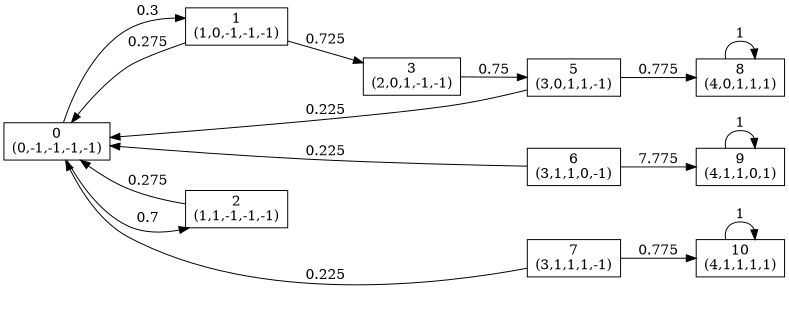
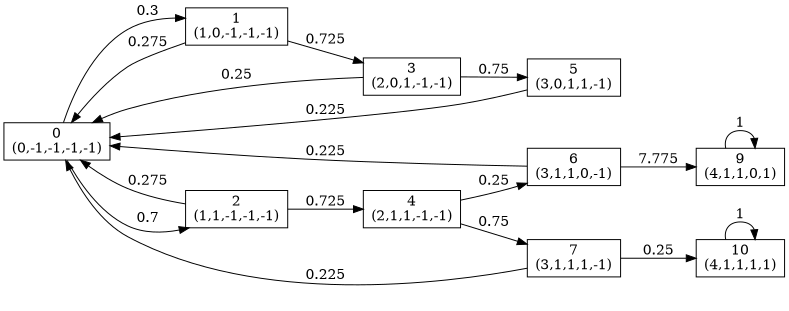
(740, 78) -> none
none -> (231, 89)
none -> (412, 209)
(658, 251) -> (658, 251)
